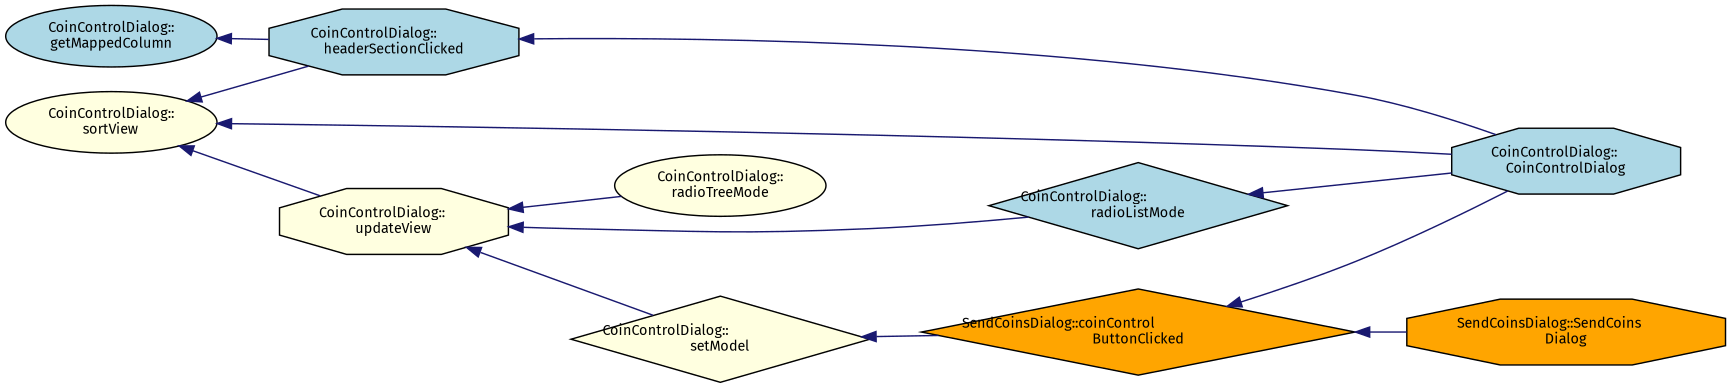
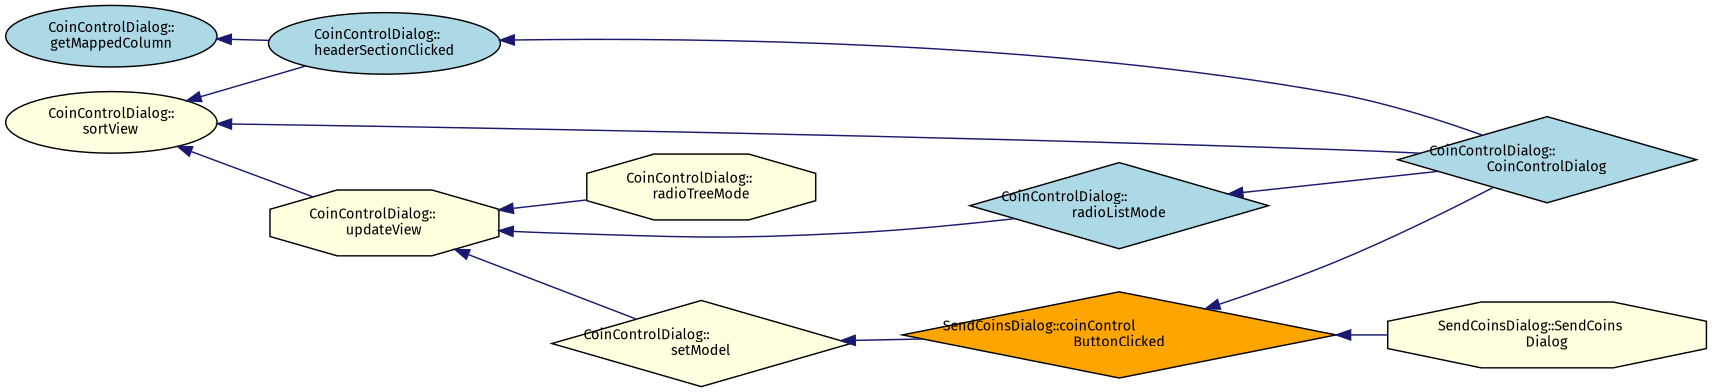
(394, 42) -> (384, 43)
(1566, 161) -> (1547, 160)
(720, 186) -> (701, 187)
(1566, 332) -> (1547, 335)
